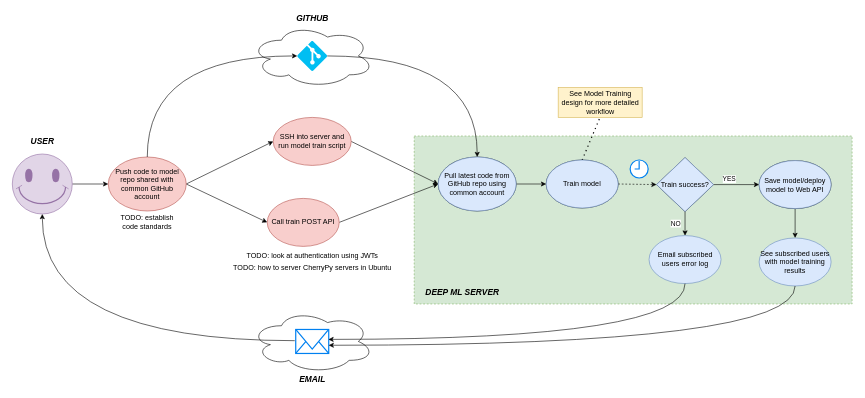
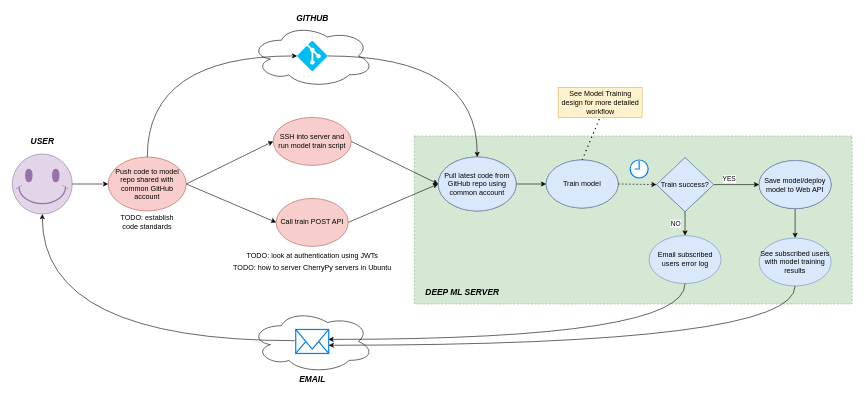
(303, 222) -> (312, 222)
